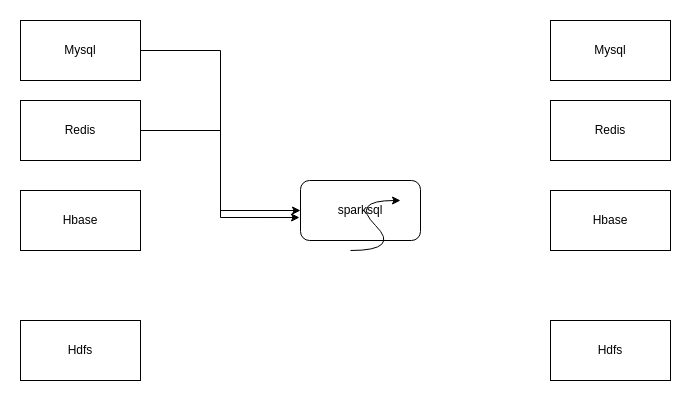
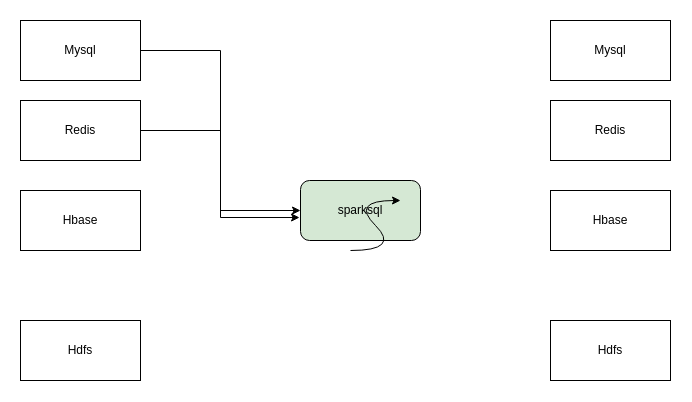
(361, 211) -> (361, 211)
